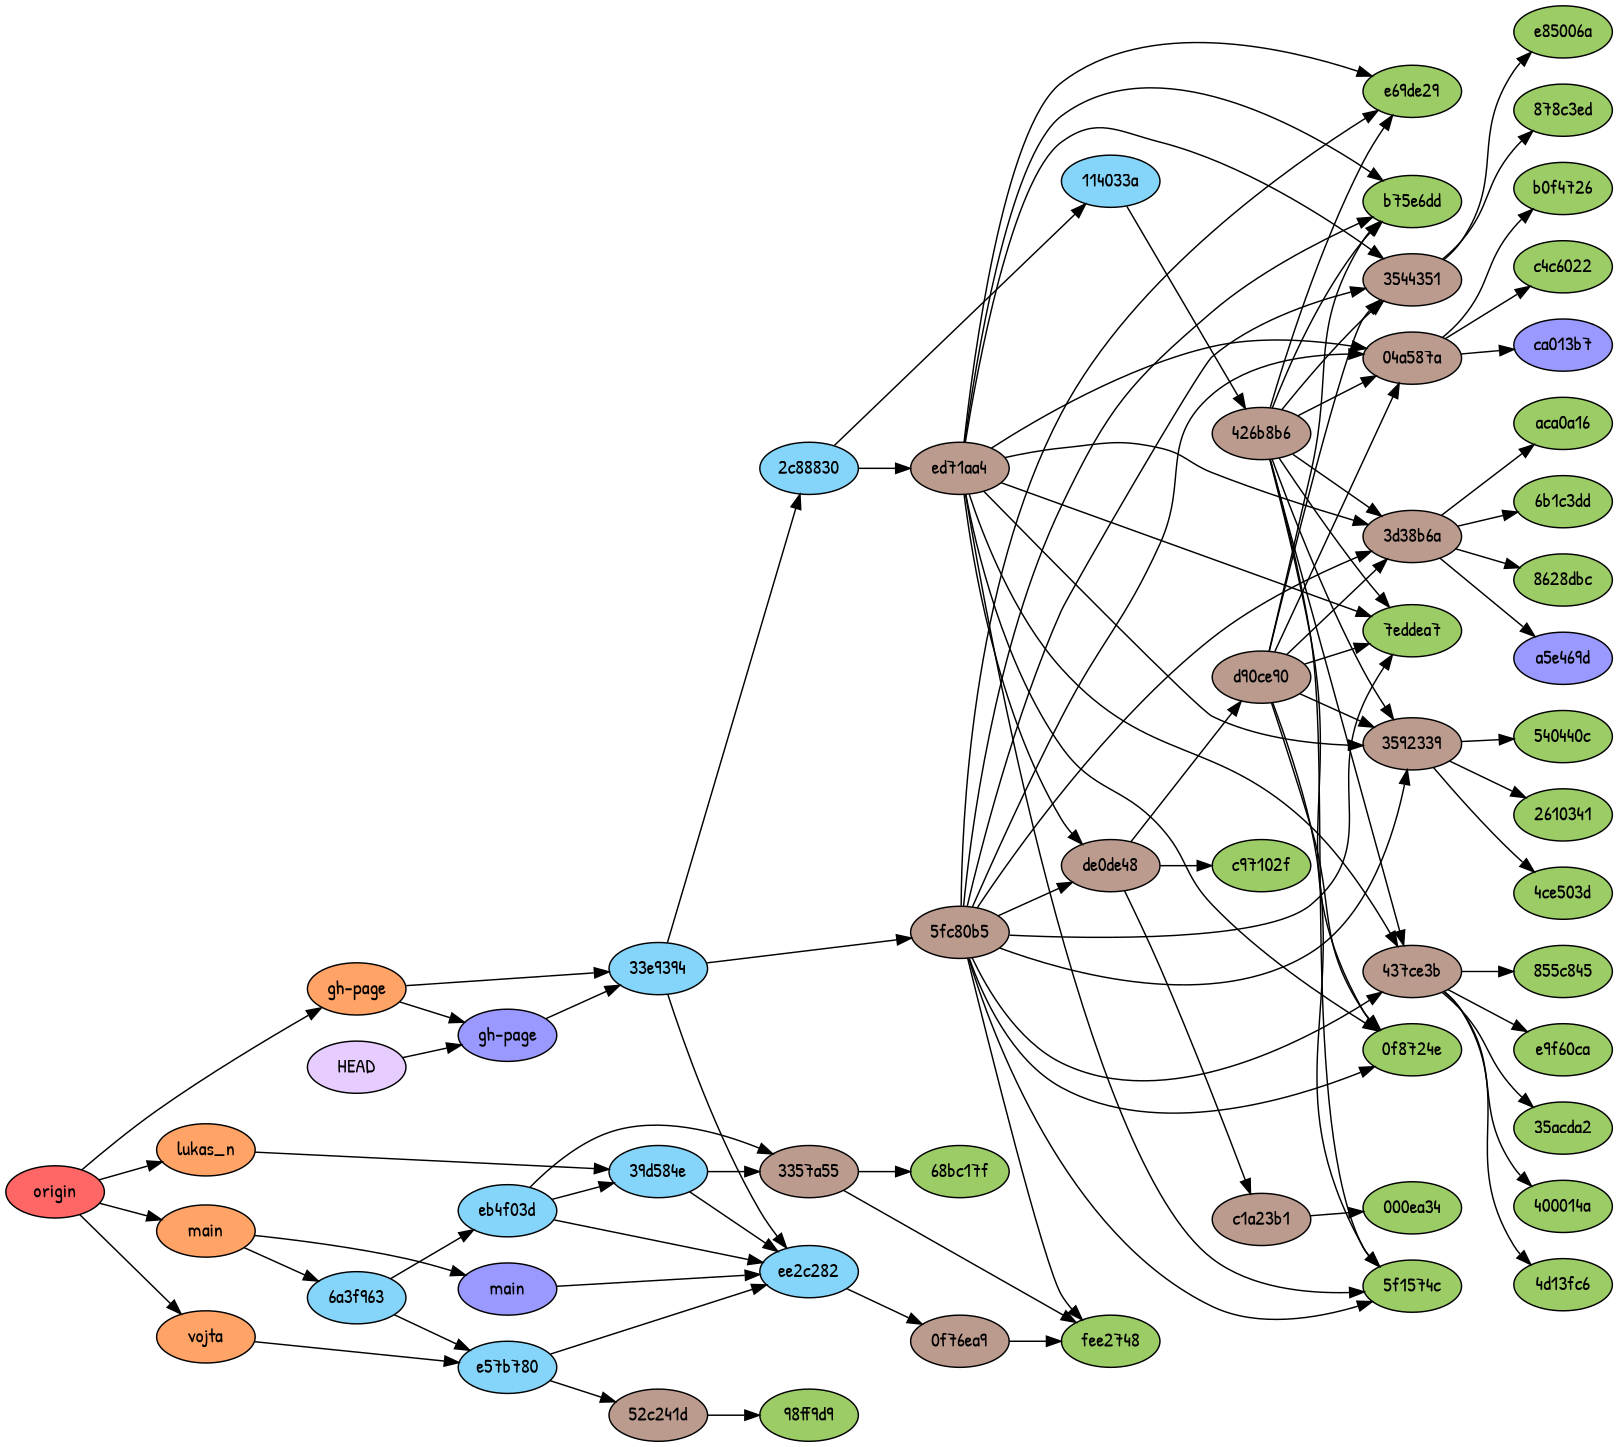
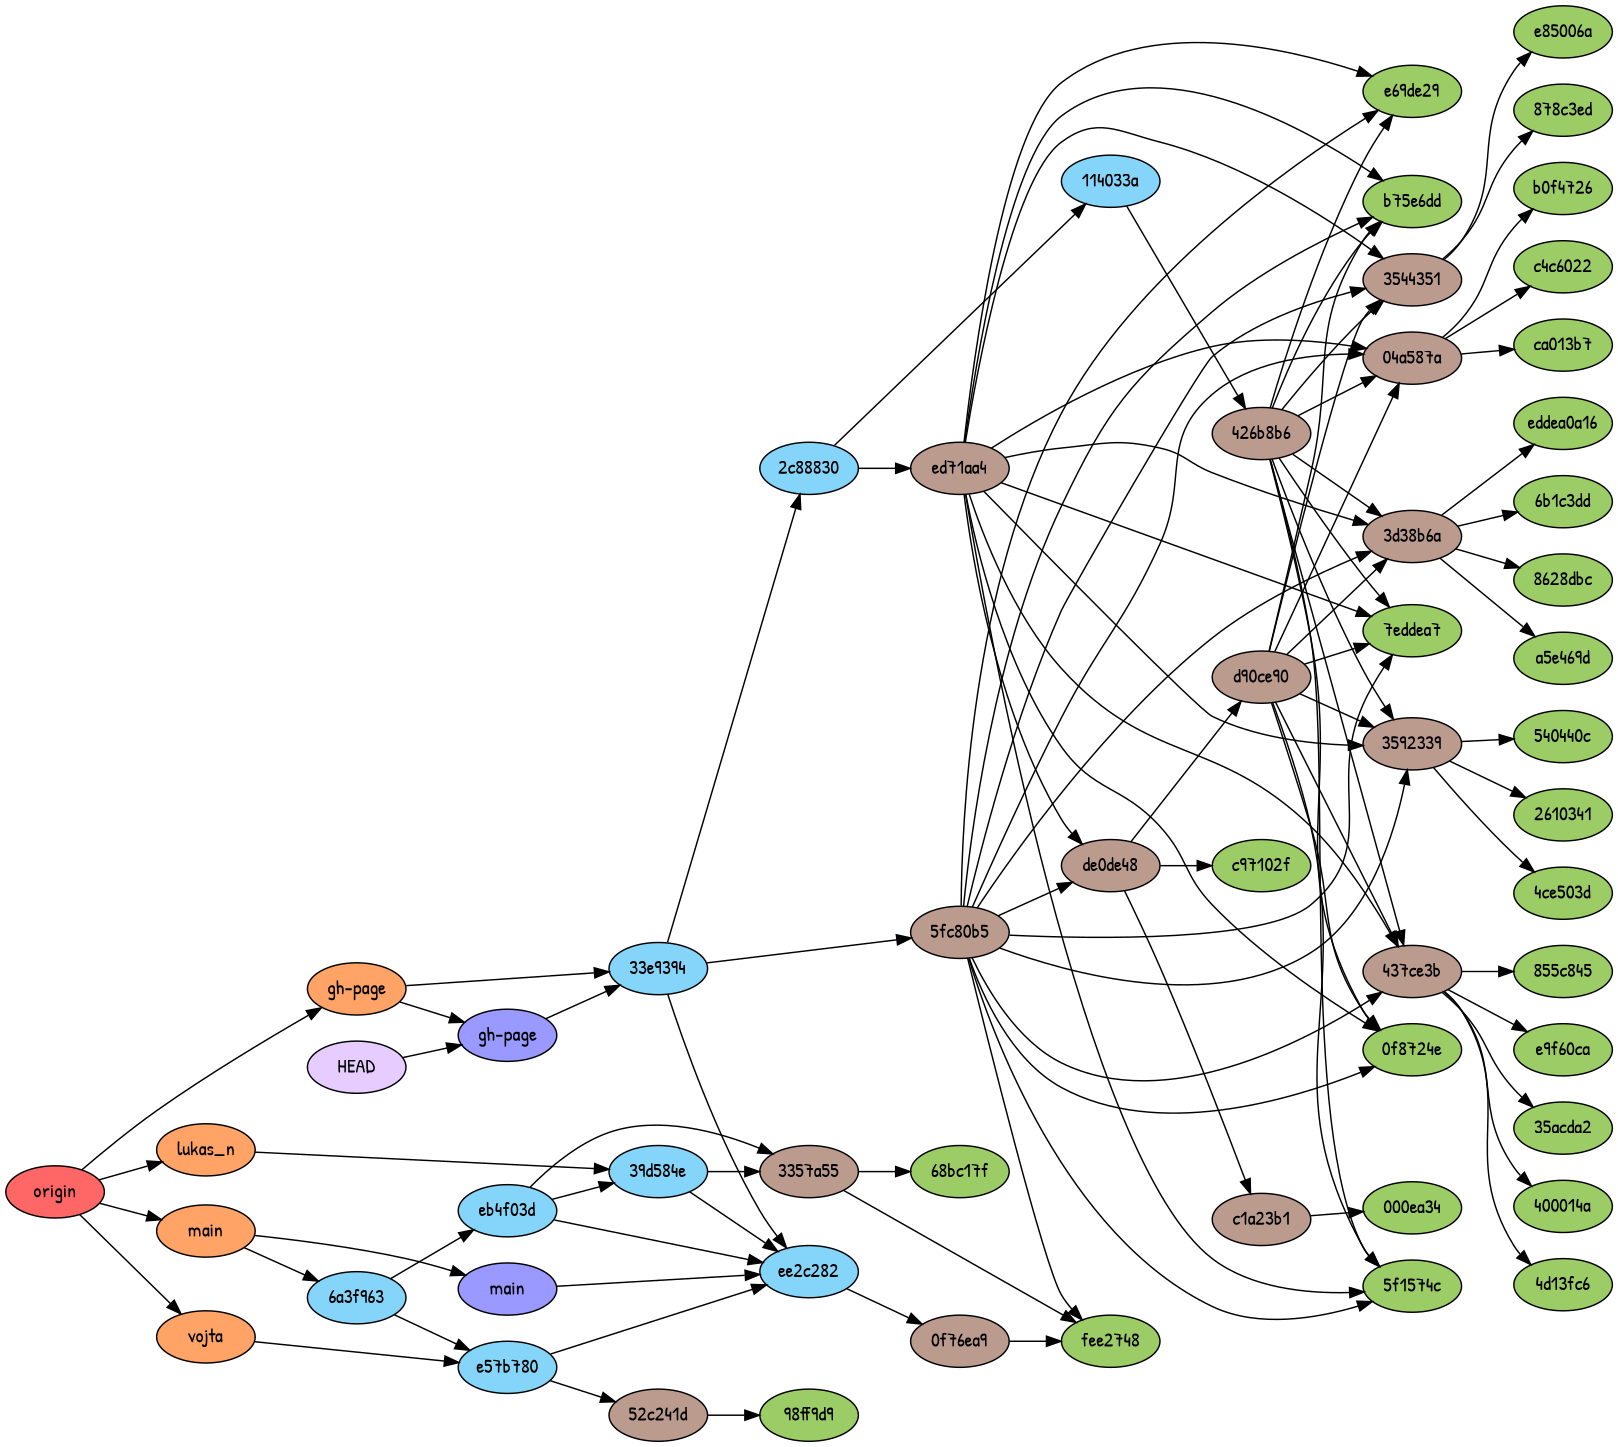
(1563, 345) -> (1563, 345)
(1563, 423) -> (1563, 423)
(1563, 658) -> (1563, 658)
none -> (1334, 818)
